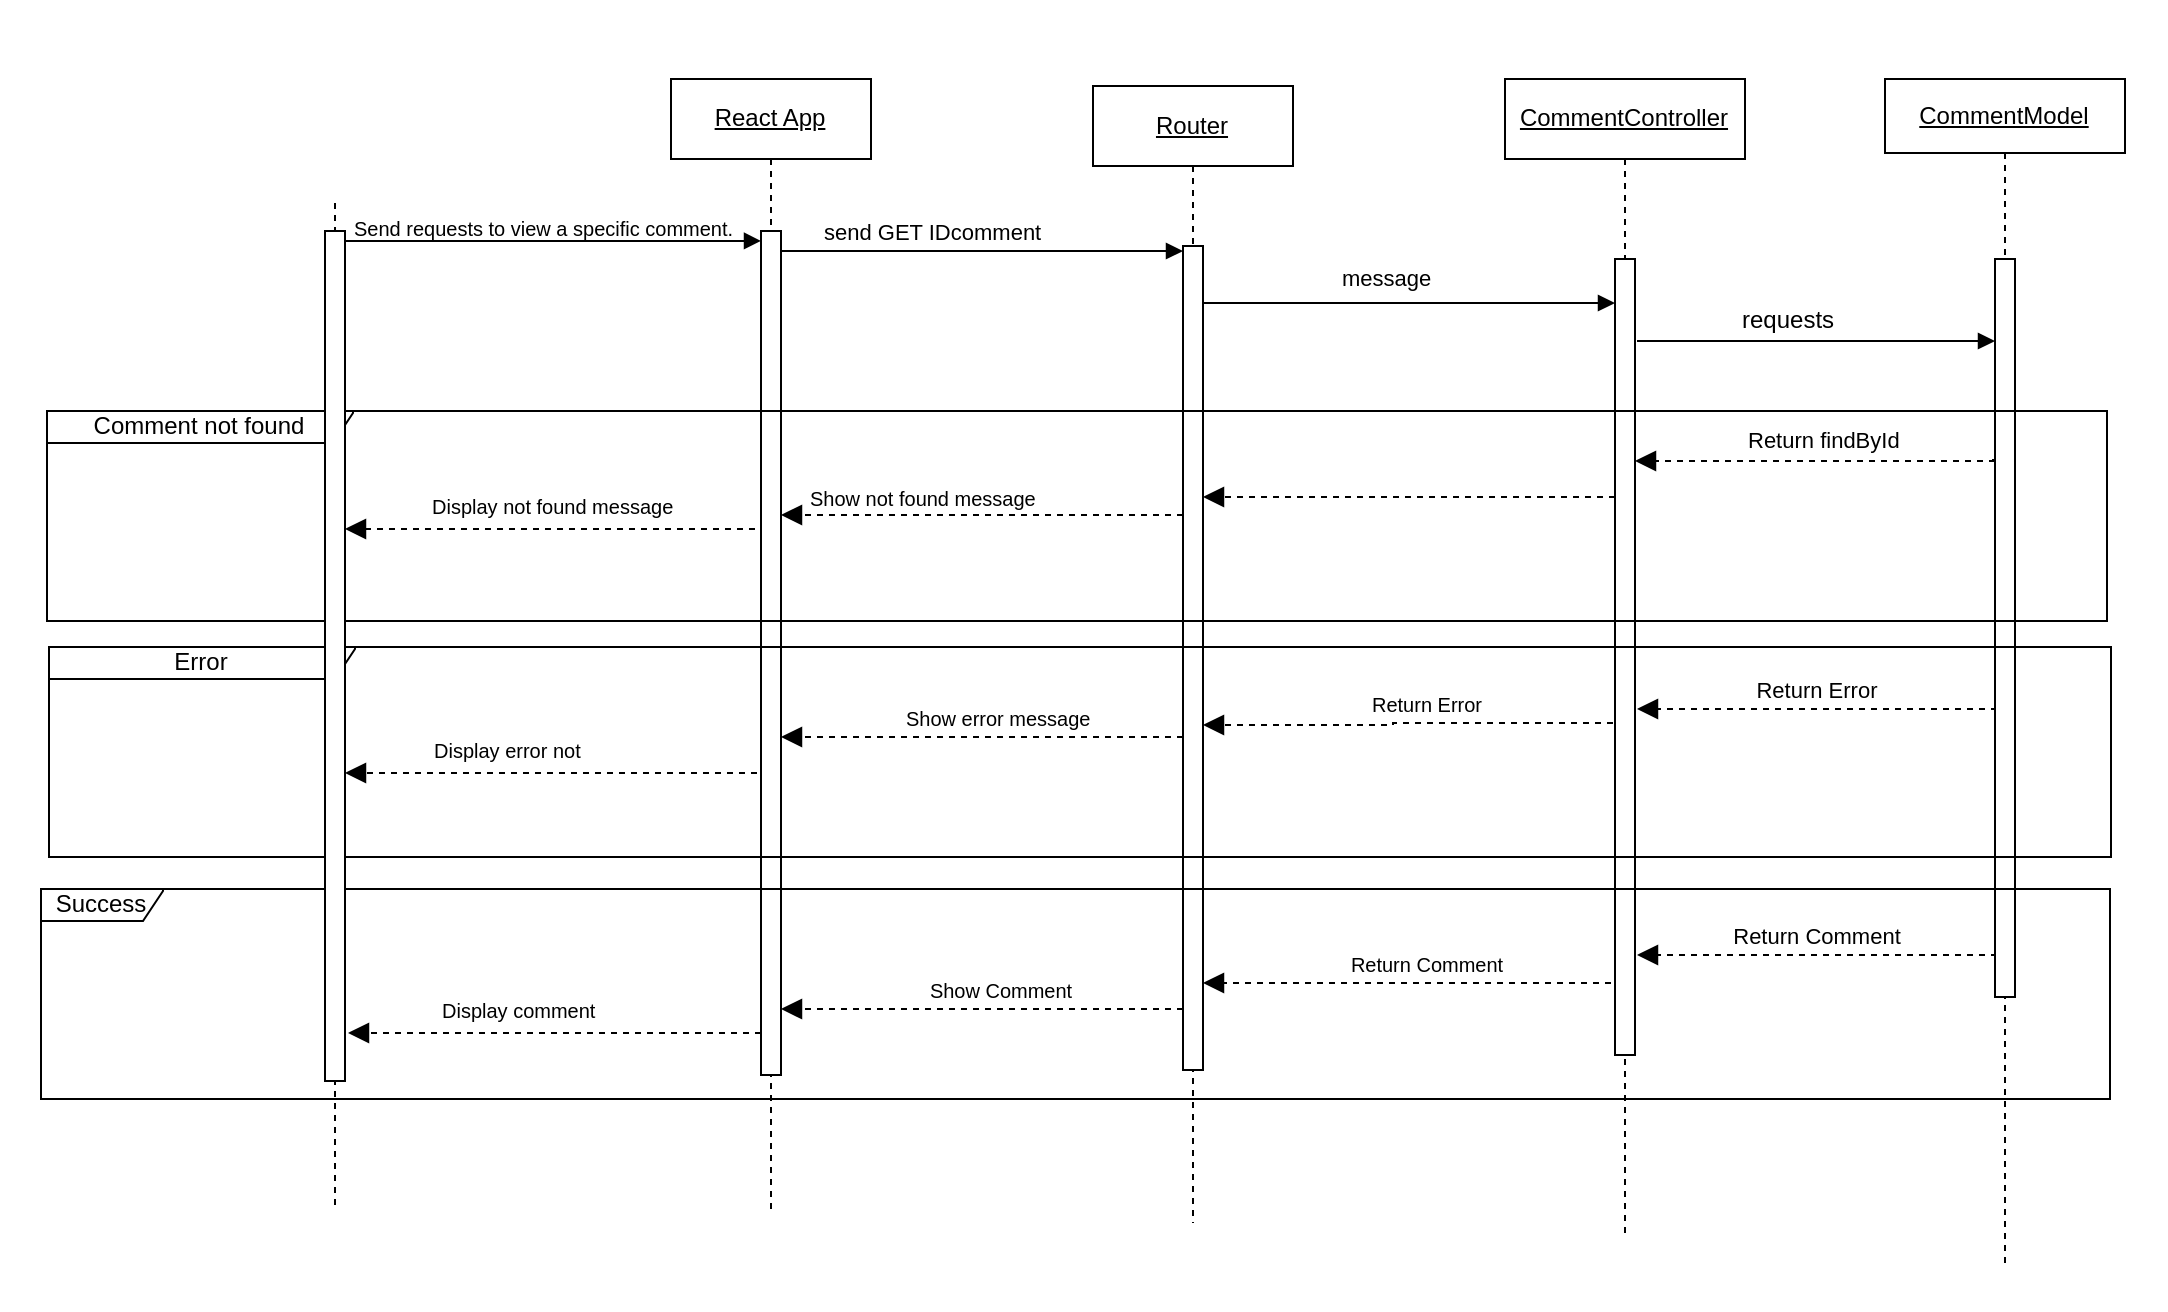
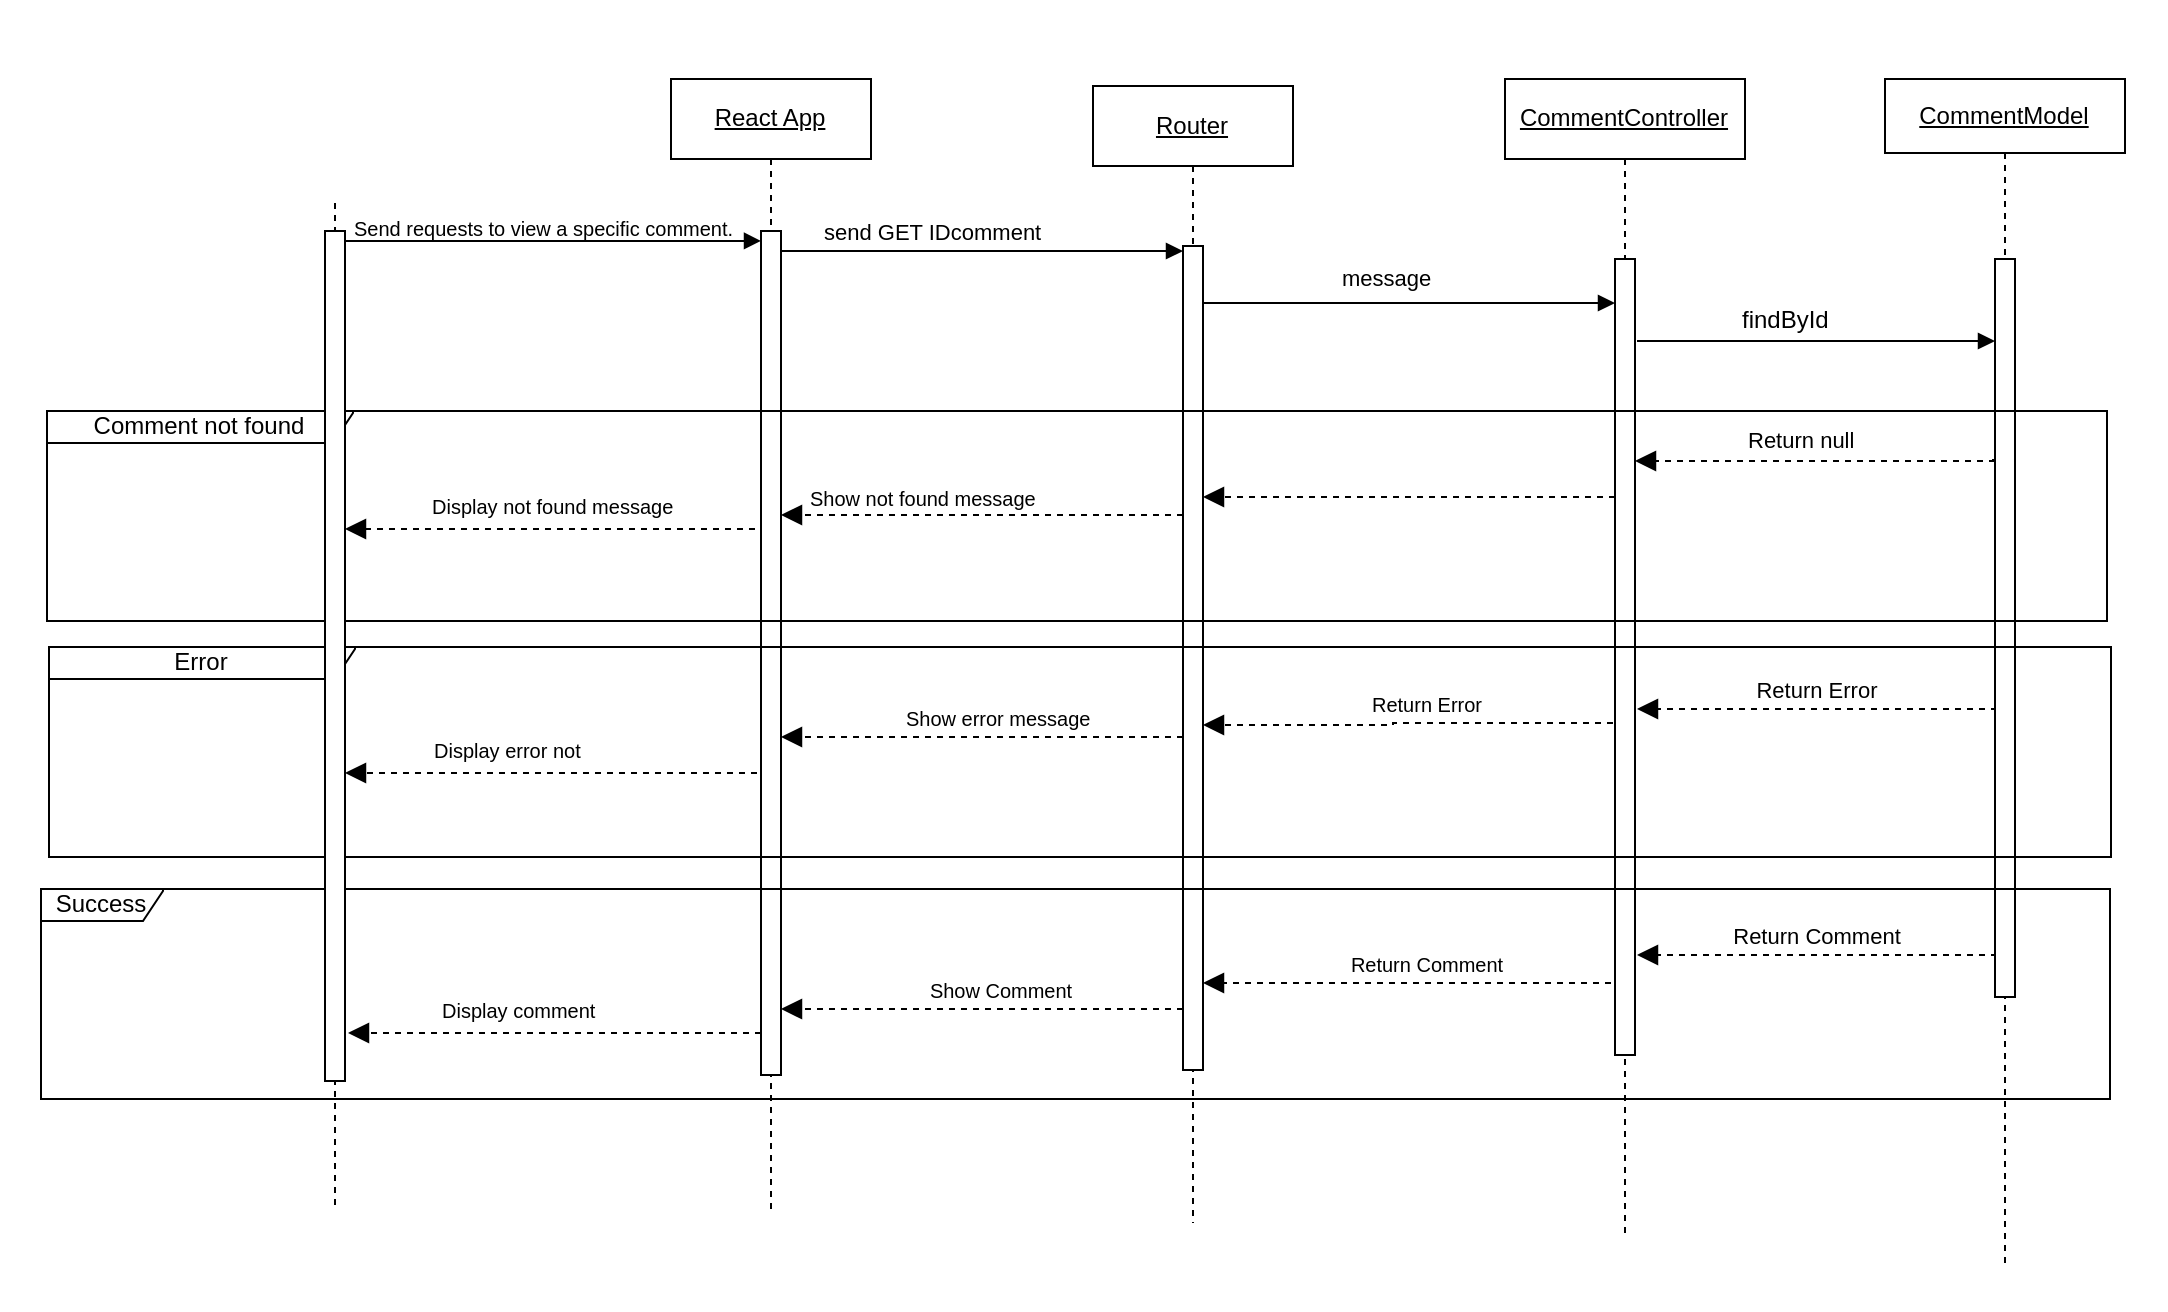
(1797, 321) -> (1794, 321)
(1844, 441) -> (1814, 441)
